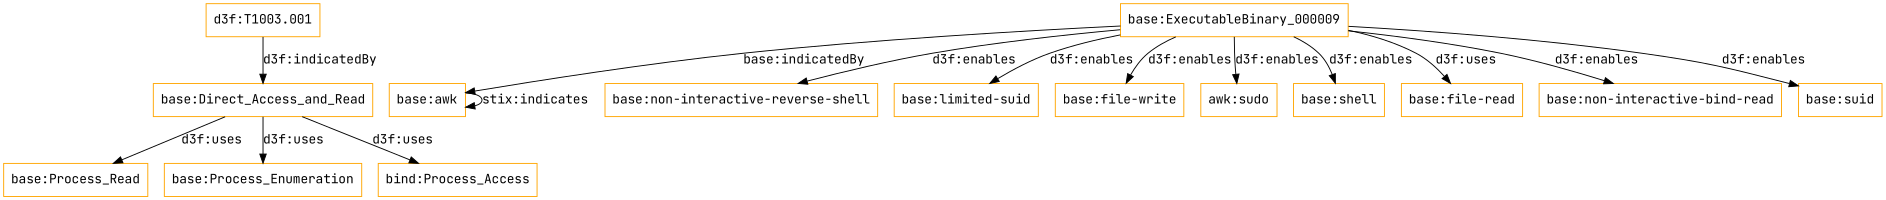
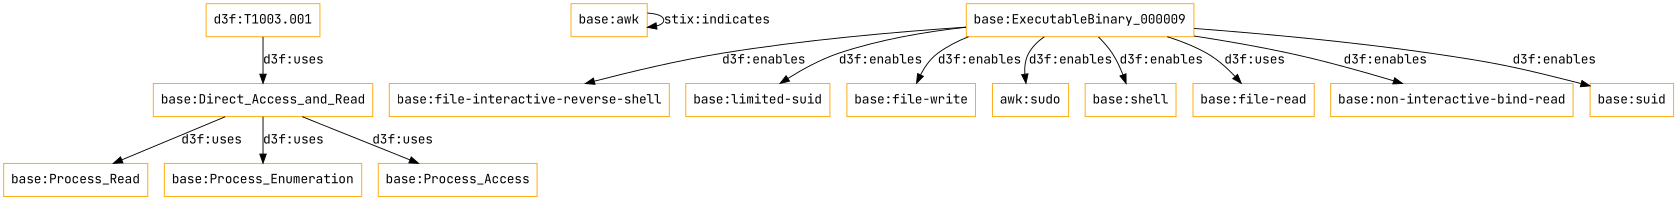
(797, 48) -> none
(320, 60) -> (294, 60)
(741, 100) -> (529, 100)
(458, 180) -> (458, 180)
